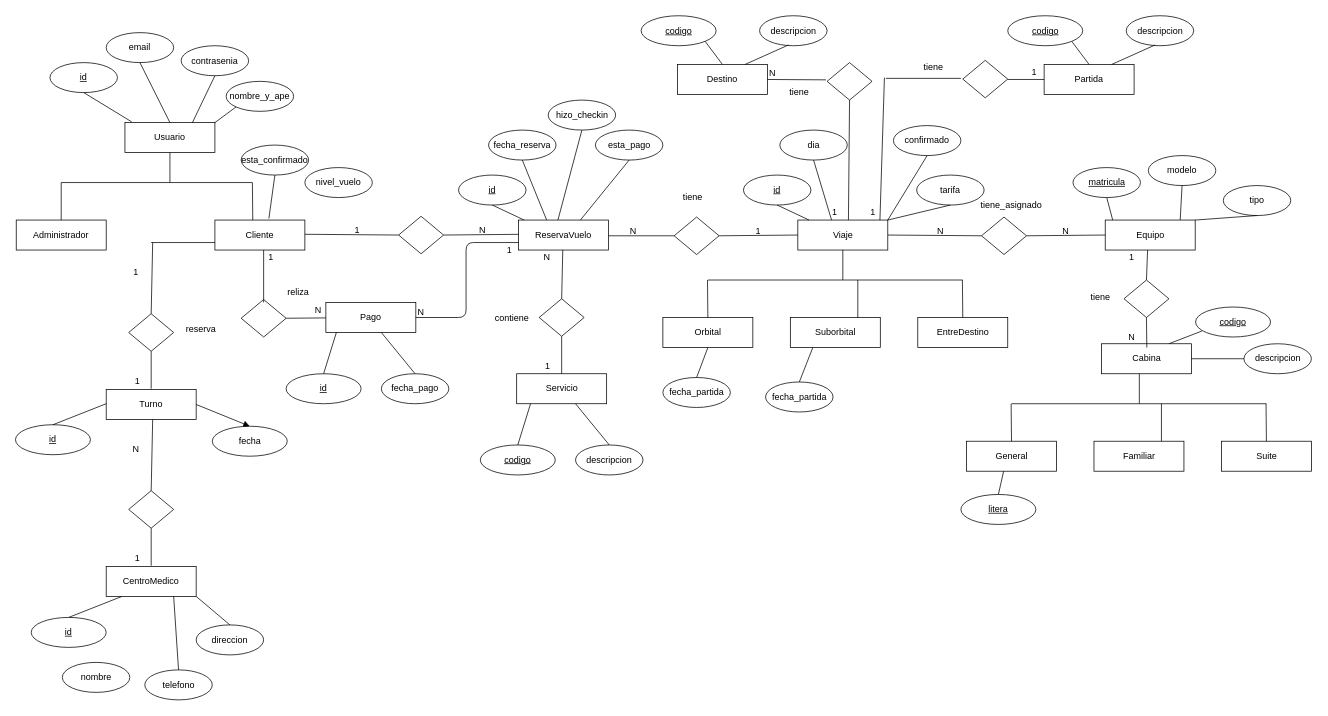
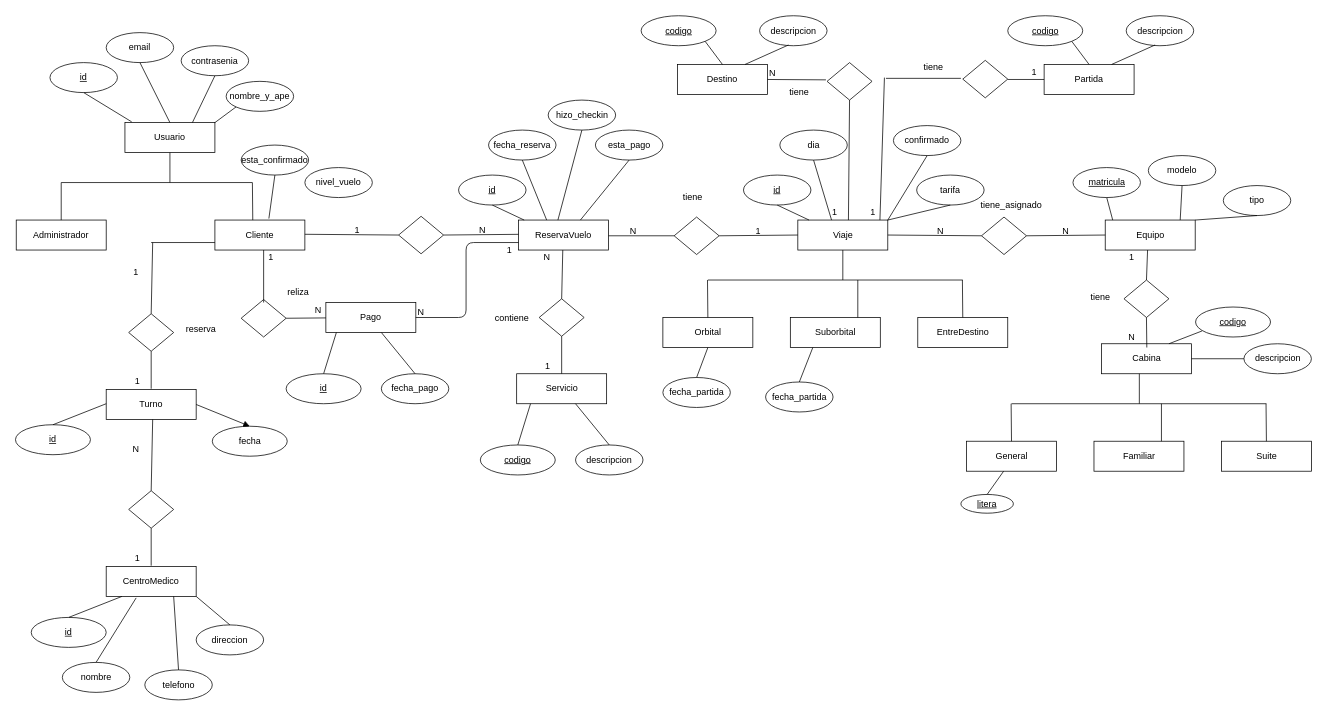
(999, 510) -> (987, 504)
none -> (116, 631)
